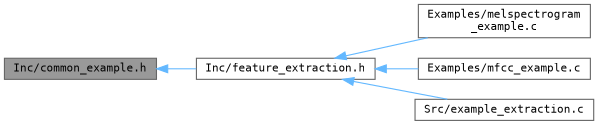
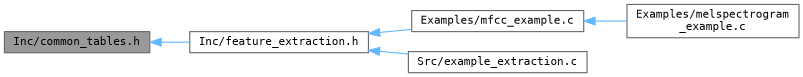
(387, 47) -> (611, 21)
(80, 69) -> (77, 42)
